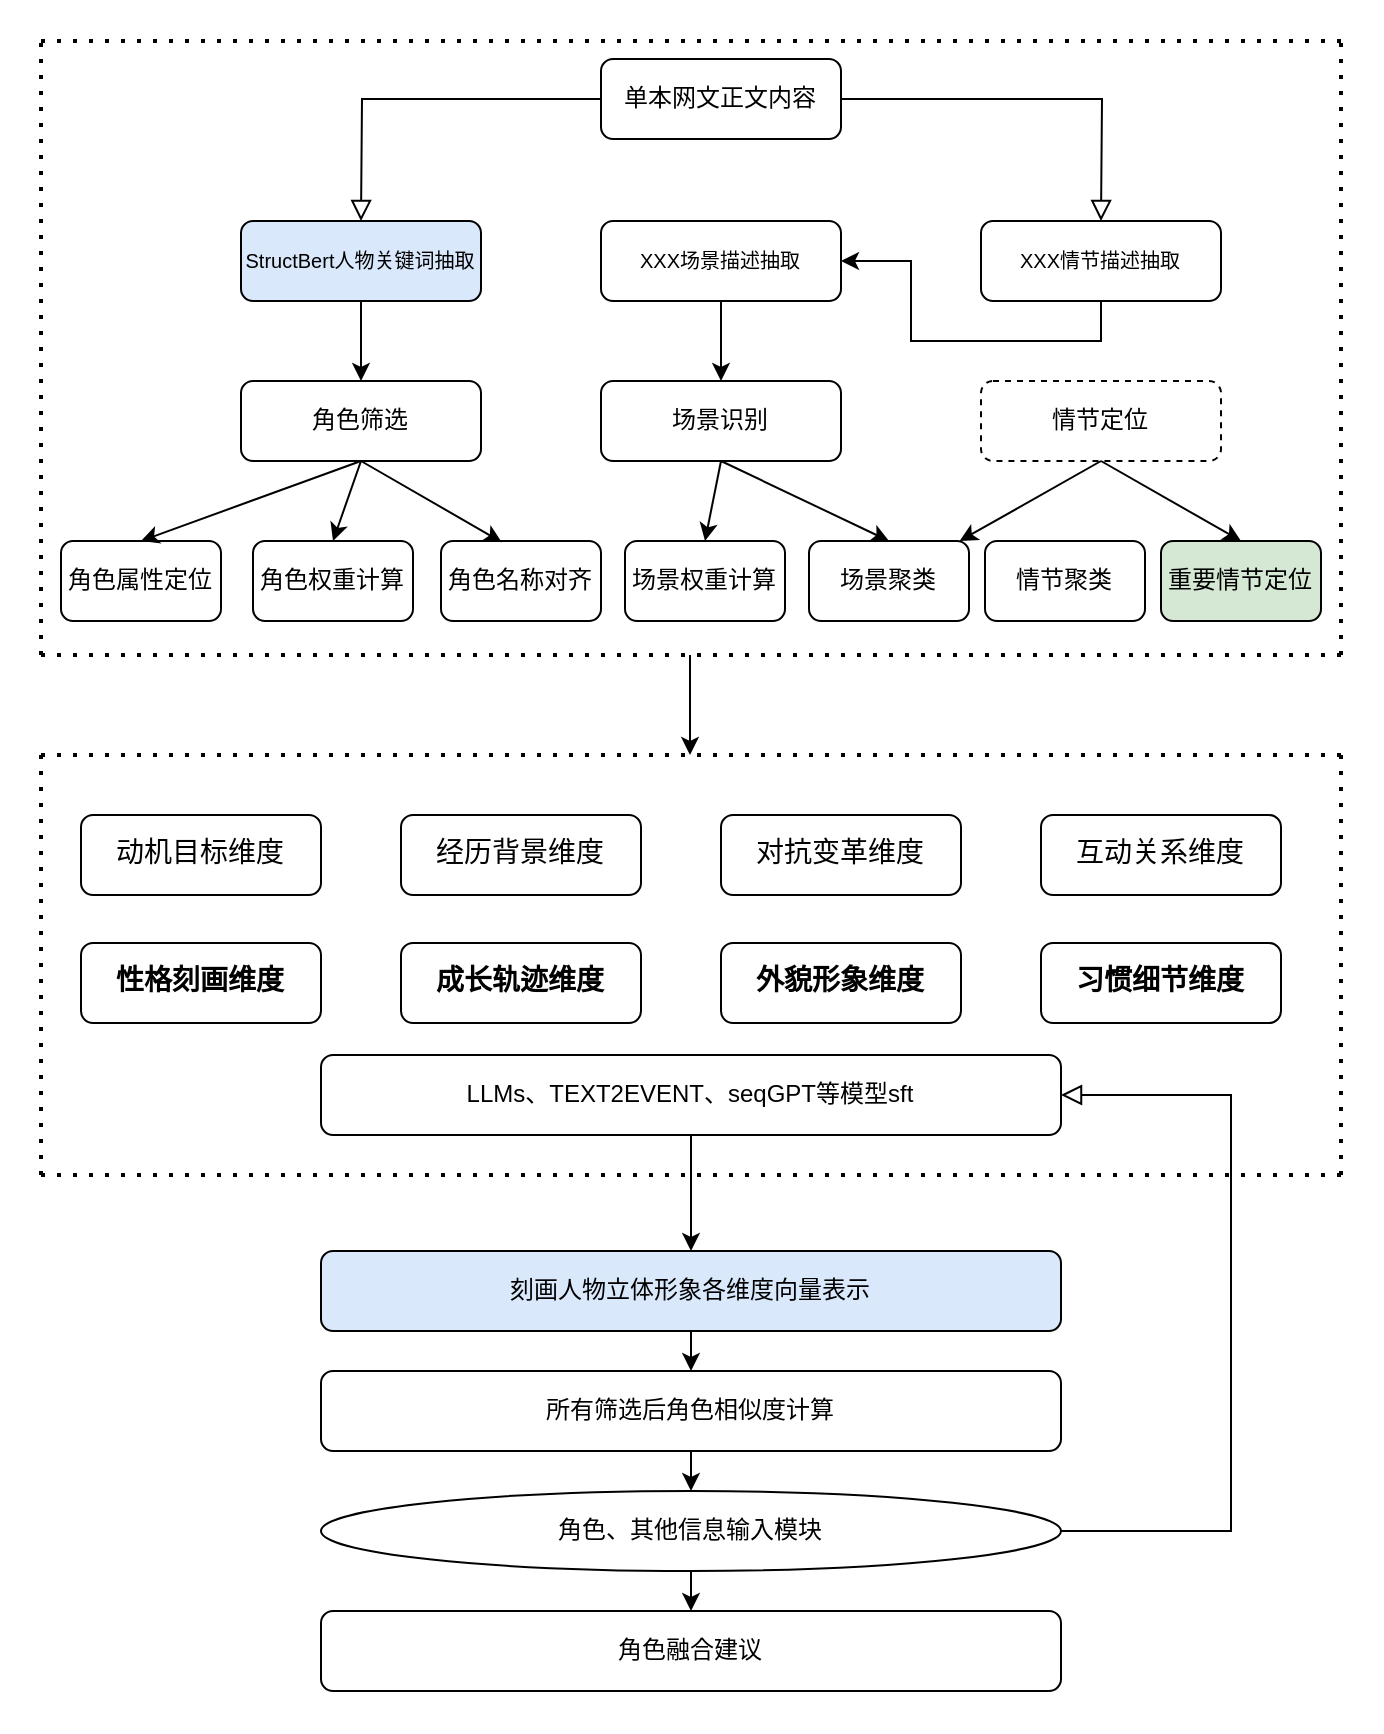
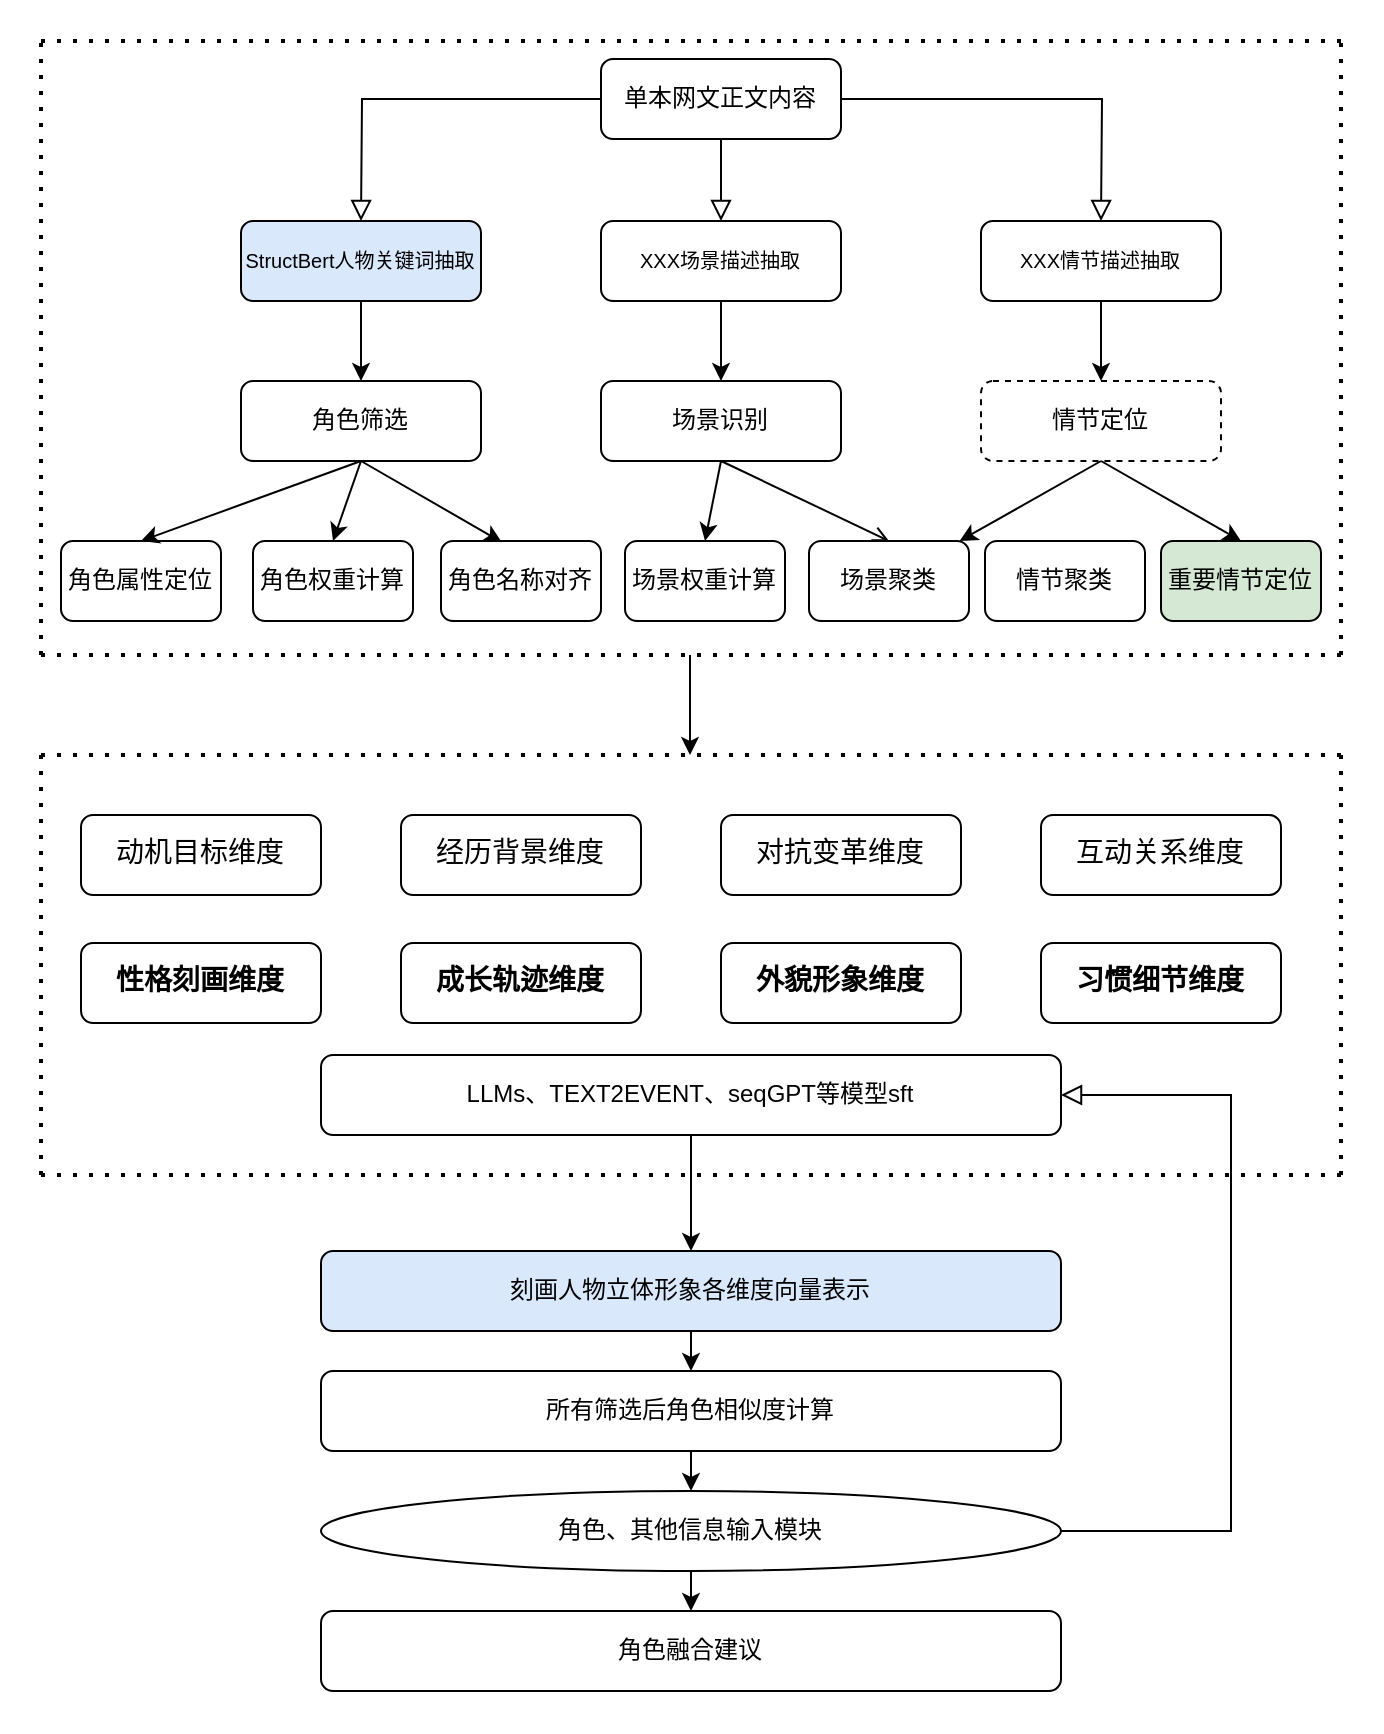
none -> (721, 170)
(939, 341) -> (1101, 353)
(876, 535) -> (879, 536)
